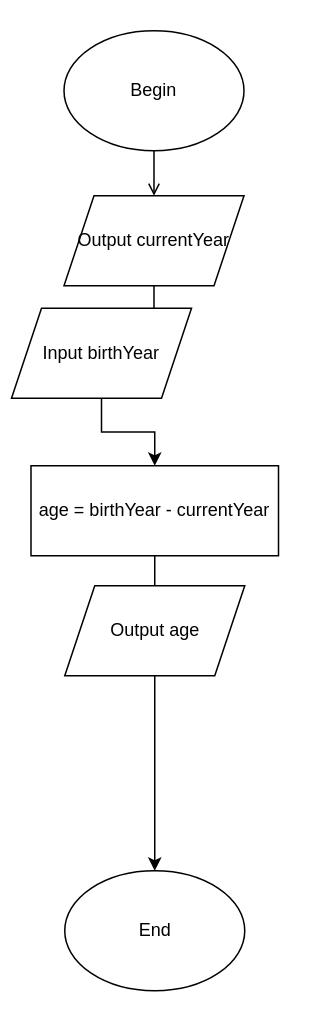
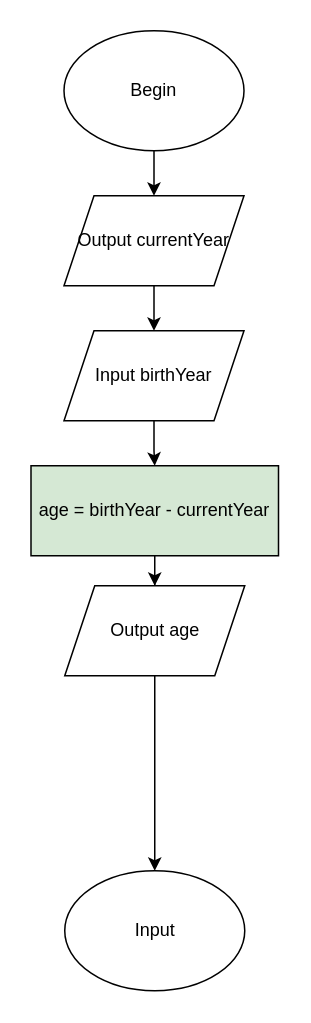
(154, 186) -> (154, 184)
(101, 353) -> (154, 376)
(155, 511) -> (155, 511)
(155, 578) -> (155, 574)
(155, 931) -> (155, 931)
